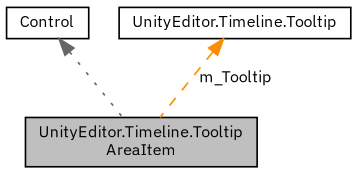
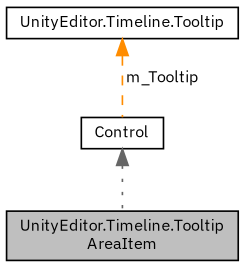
(186, 85) -> (122, 87)
